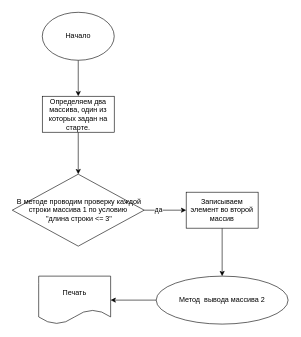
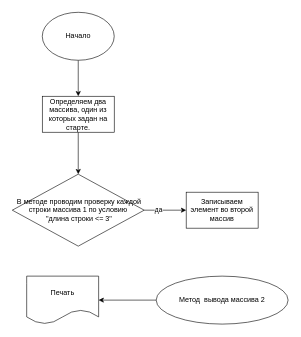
(222, 270) -> none
(75, 300) -> (63, 300)
